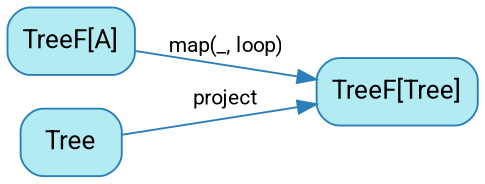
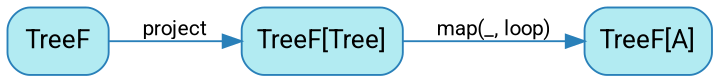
(216, 64) -> (484, 41)
(71, 142) -> (58, 41)
